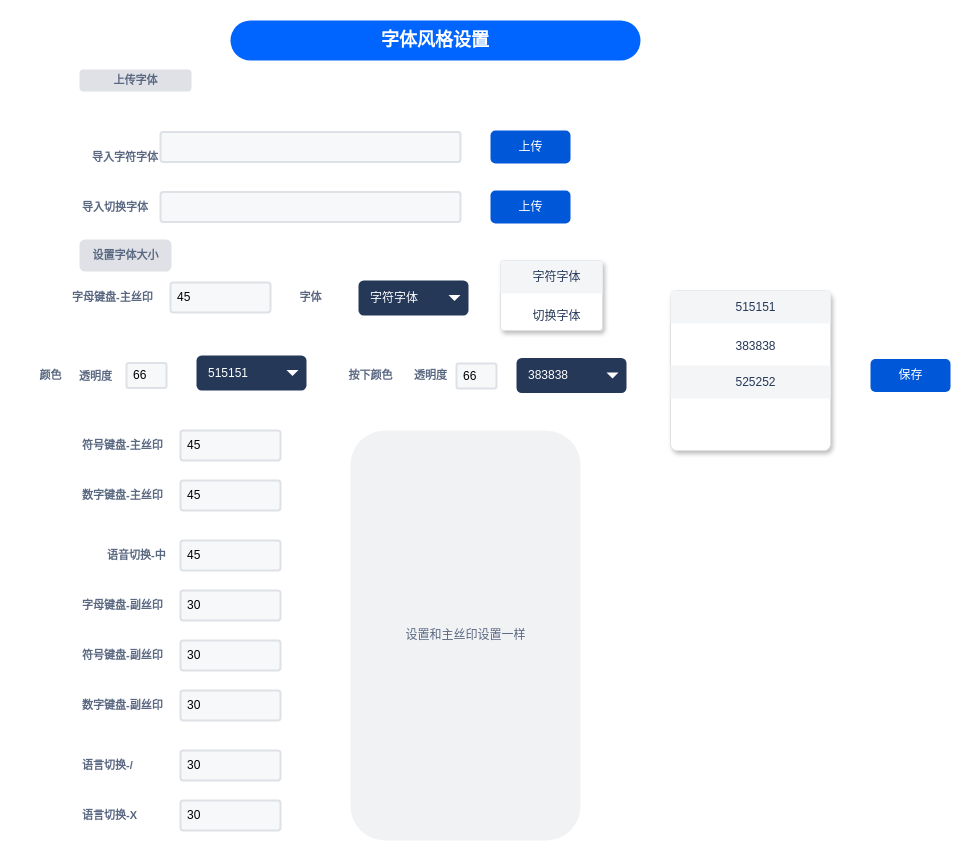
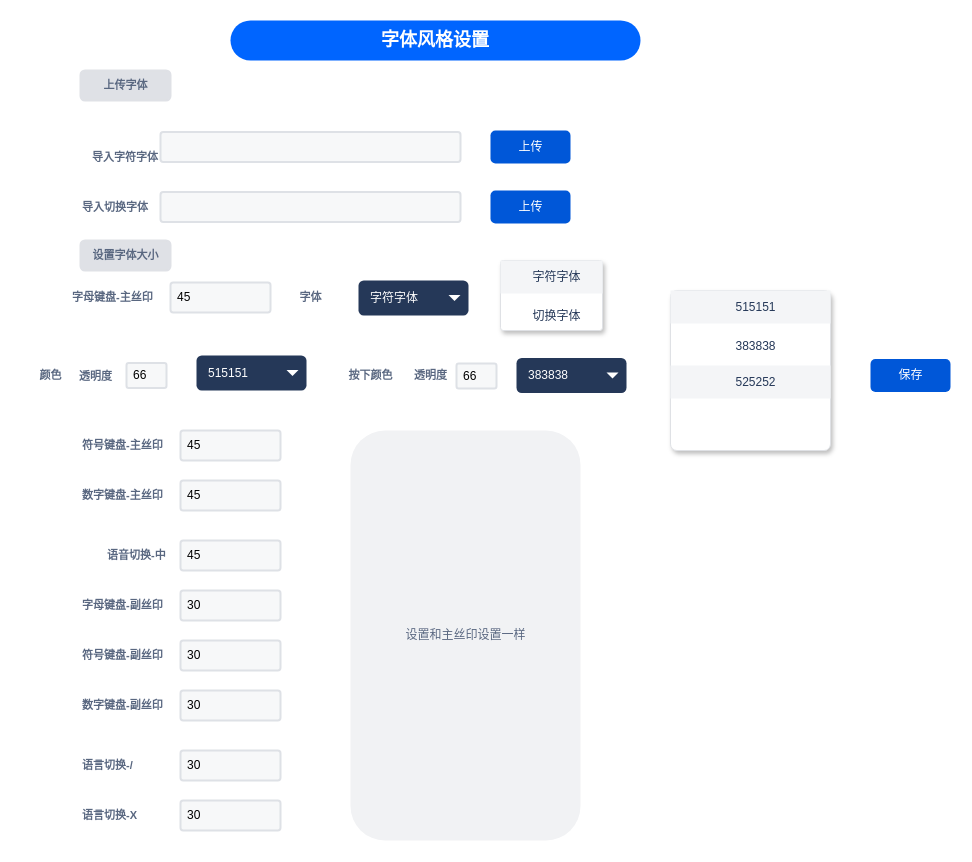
(136, 81) -> (126, 86)
